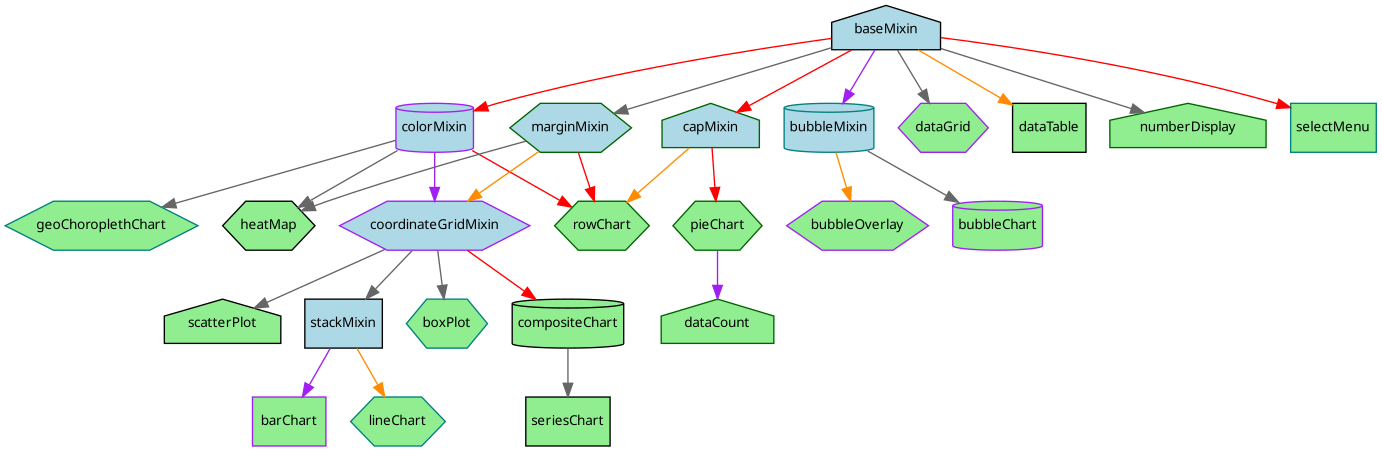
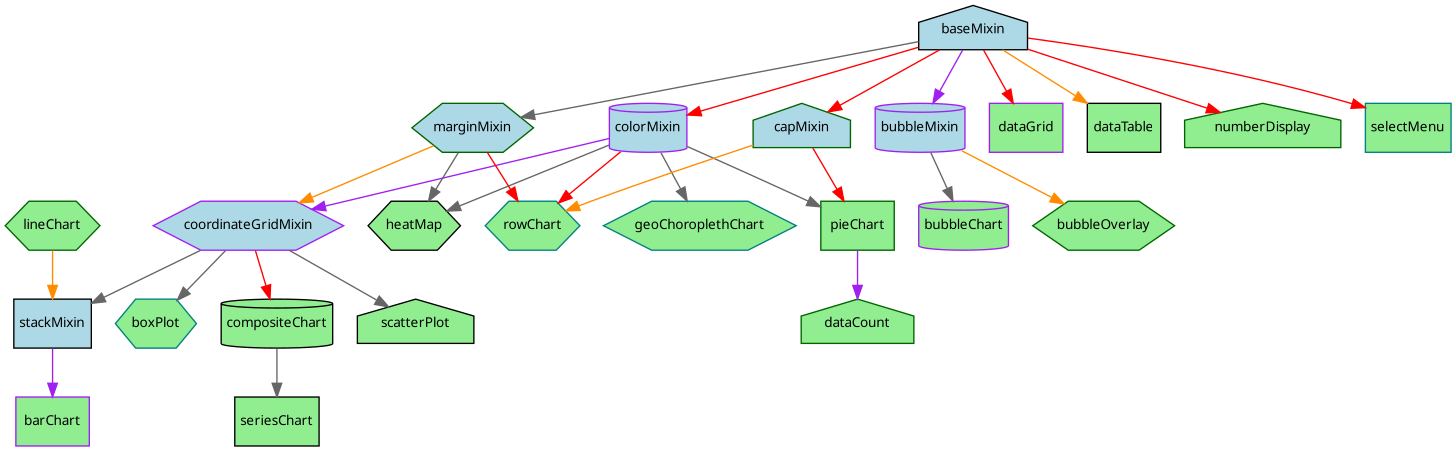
(910, 71) -> (995, 71)
(1036, 79) -> (1117, 79)
(829, 128) -> (920, 128)
(943, 128) -> (1026, 128)
none -> (748, 174)
(602, 226) -> (533, 226)
(718, 226) -> (858, 226)
(858, 226) -> (1104, 226)
(367, 367) -> (53, 268)
(398, 422) -> (53, 226)
